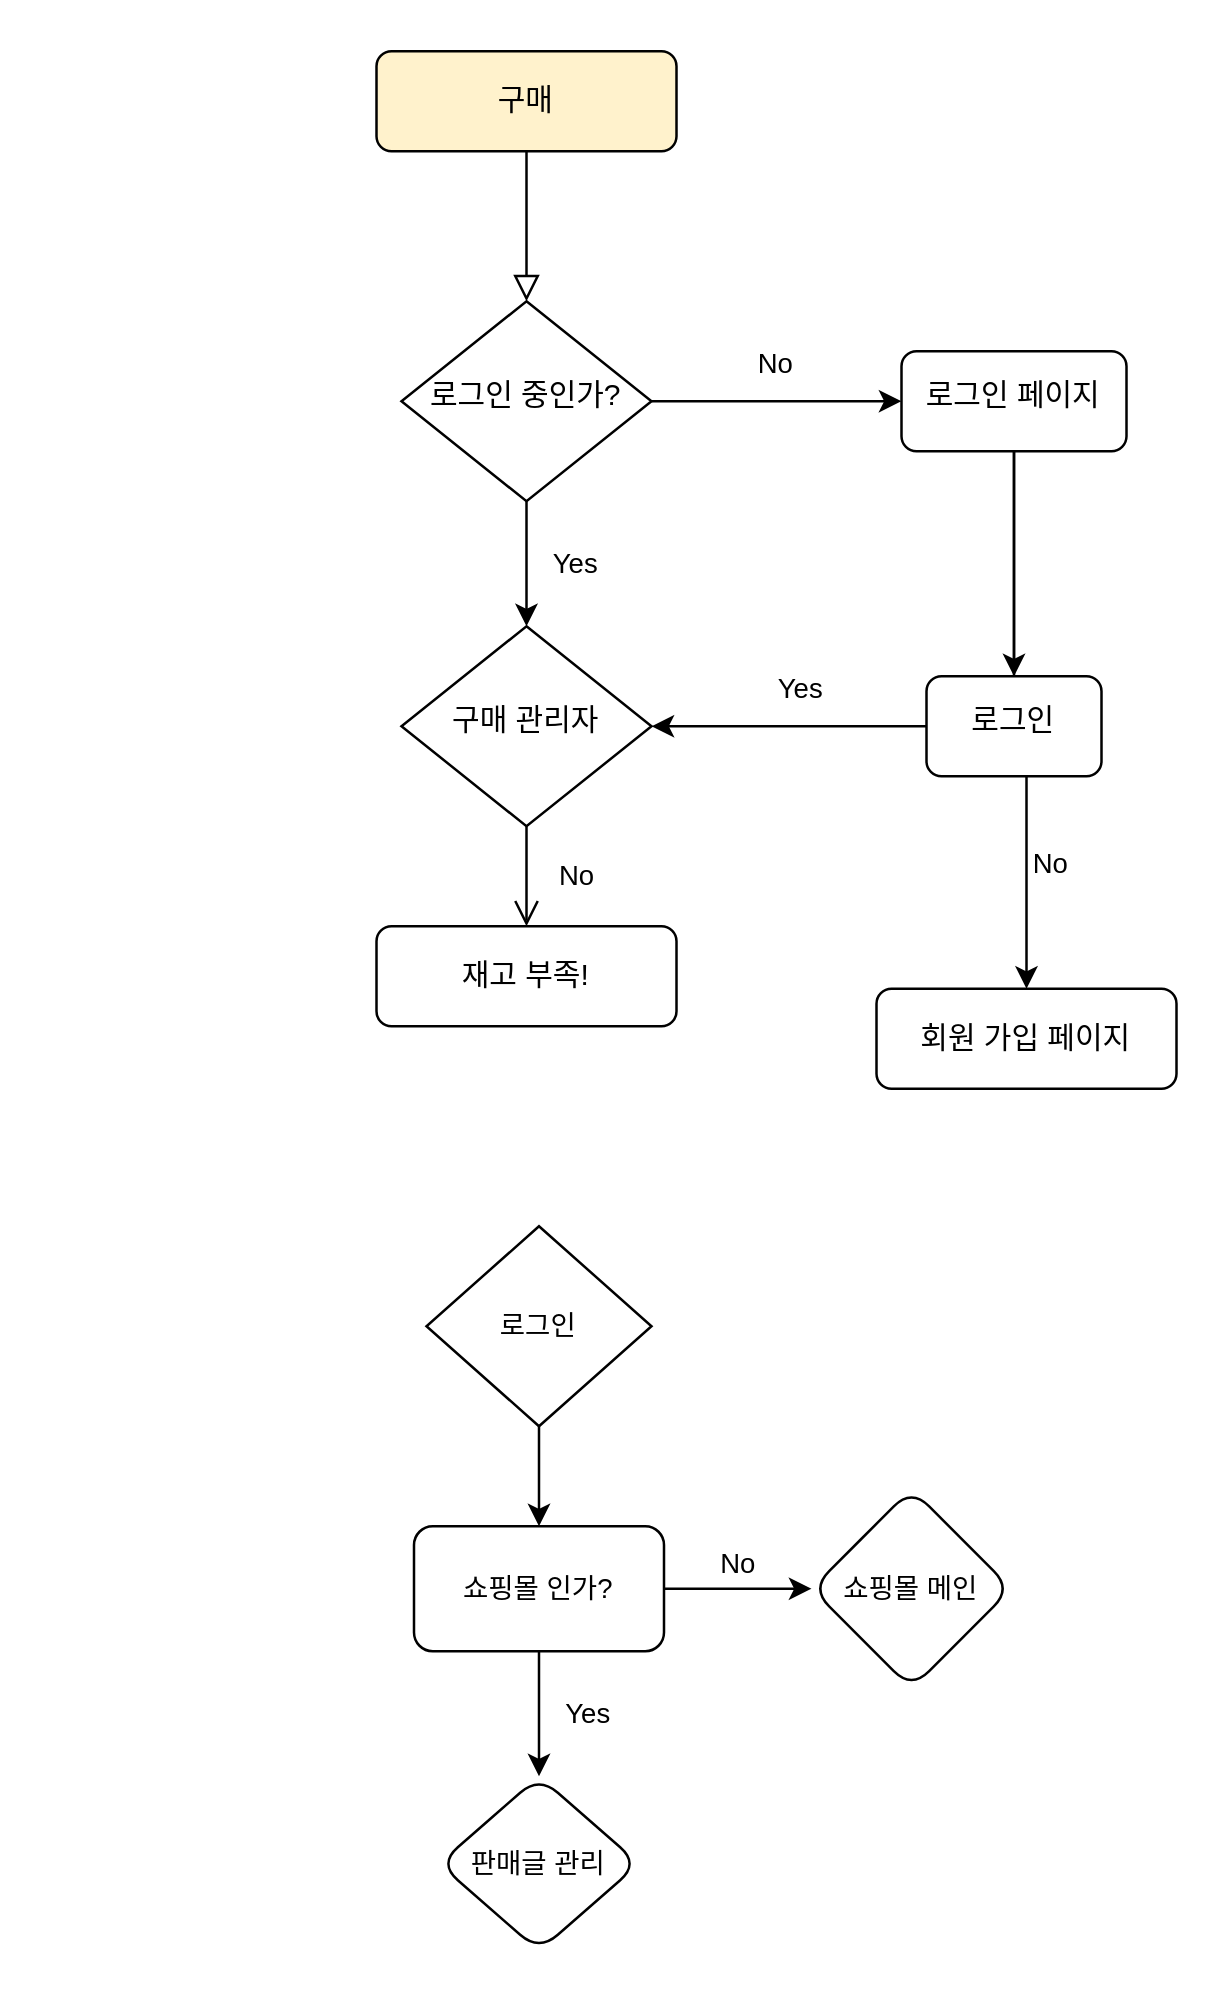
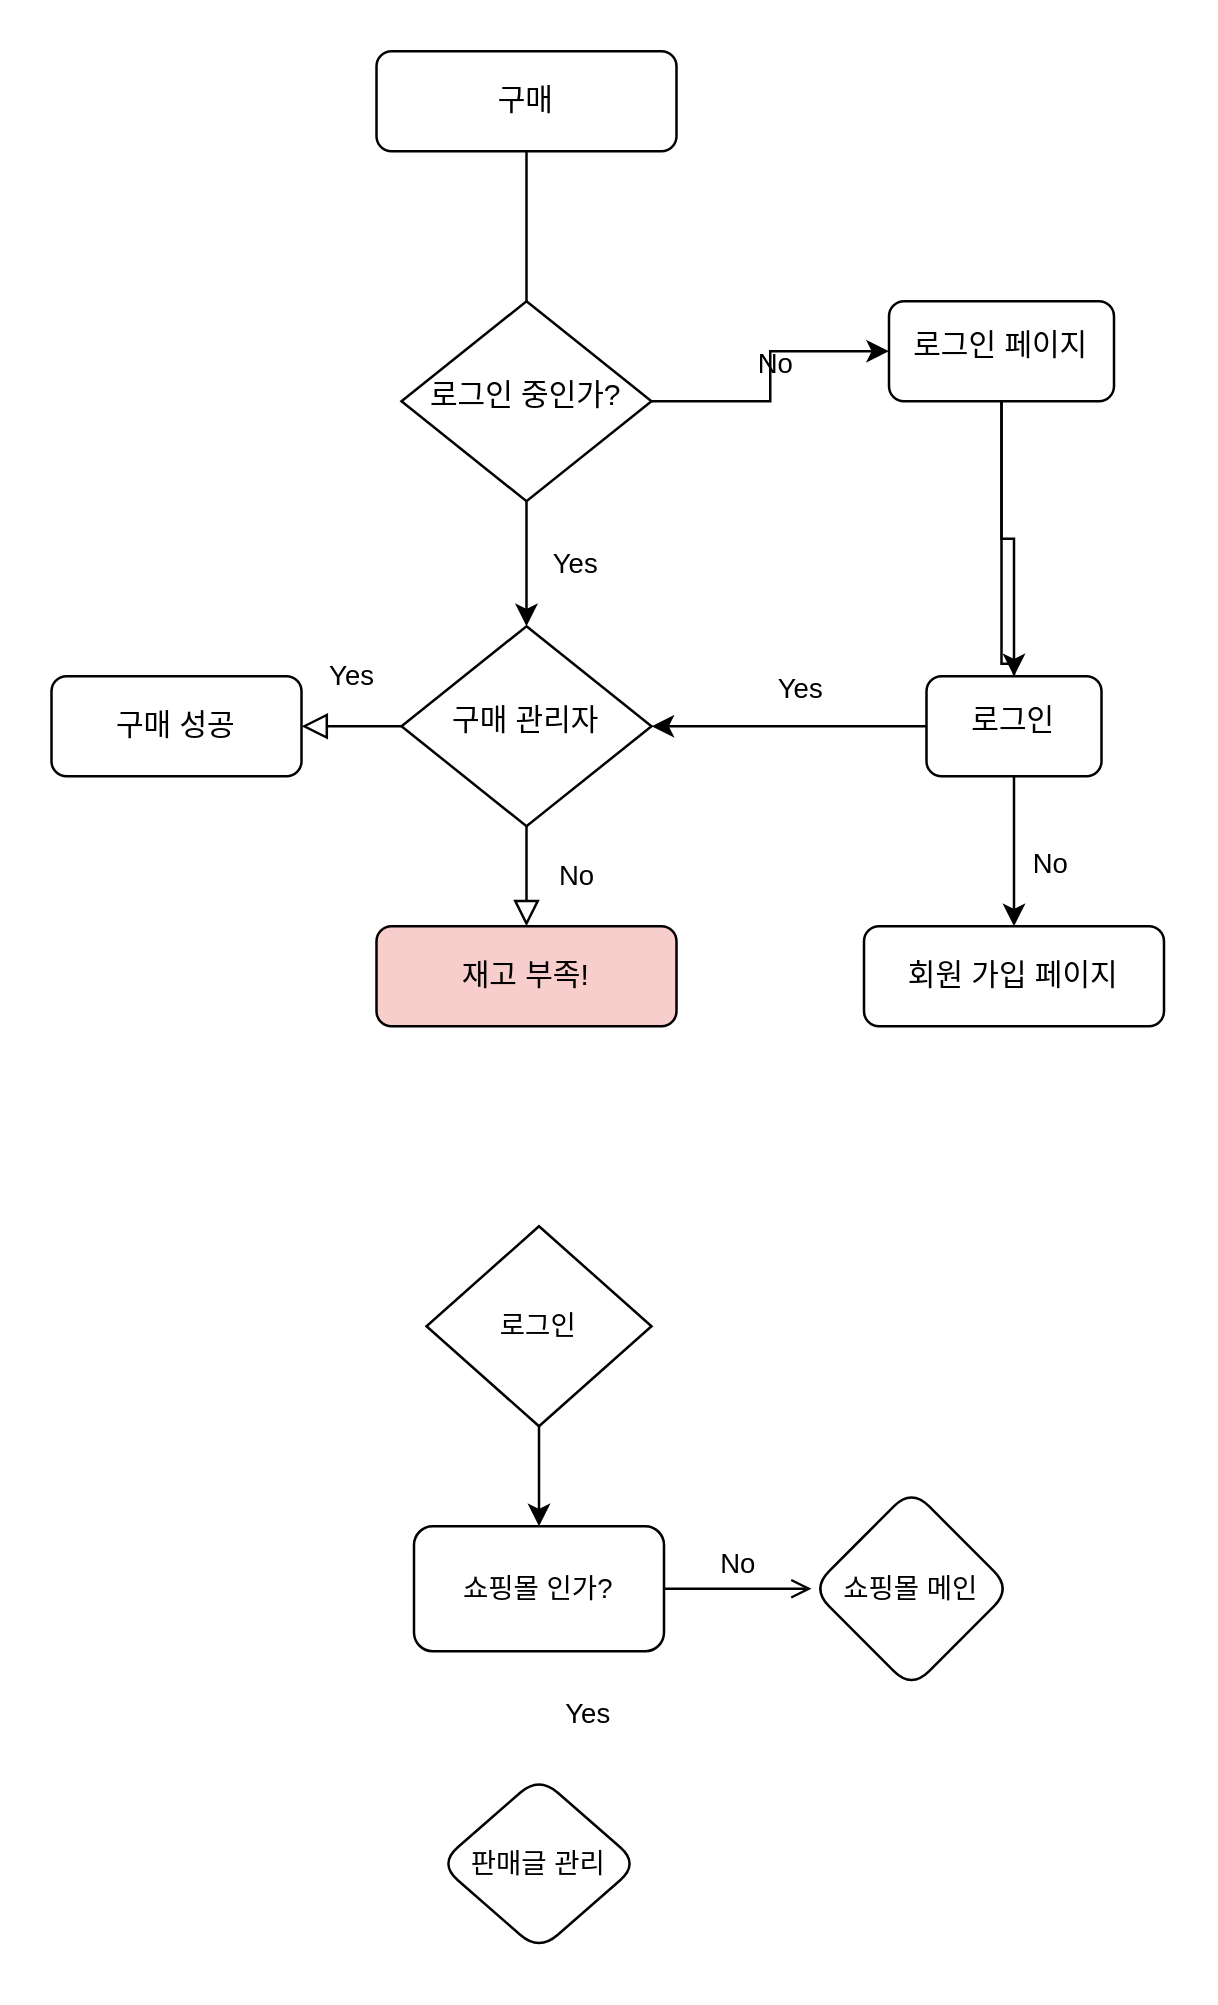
(526, 101) -> (526, 101)
(526, 274) -> (526, 285)
(1014, 401) -> (1001, 351)
none -> (176, 726)
none -> (364, 726)
(526, 909) -> (526, 899)
(526, 976) -> (526, 976)
(1026, 1039) -> (1014, 976)
(793, 1589) -> (797, 1589)
(539, 1705) -> none
